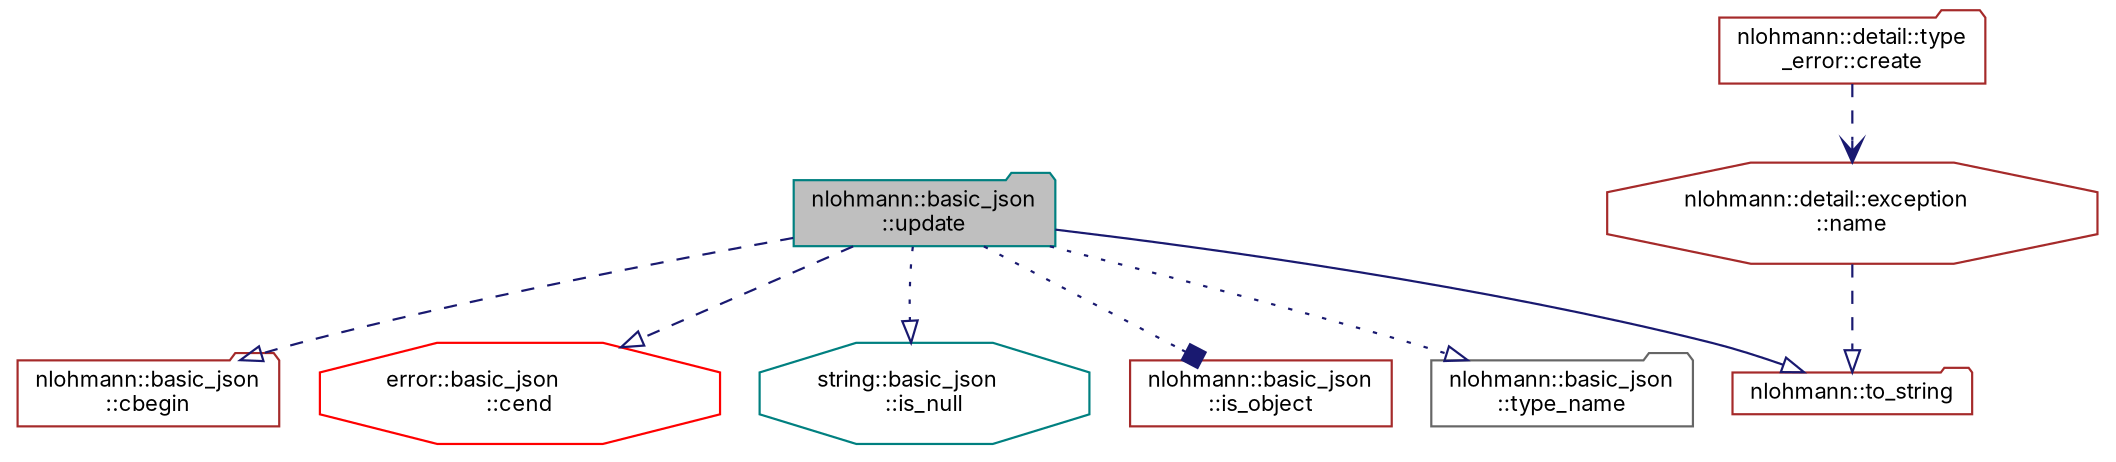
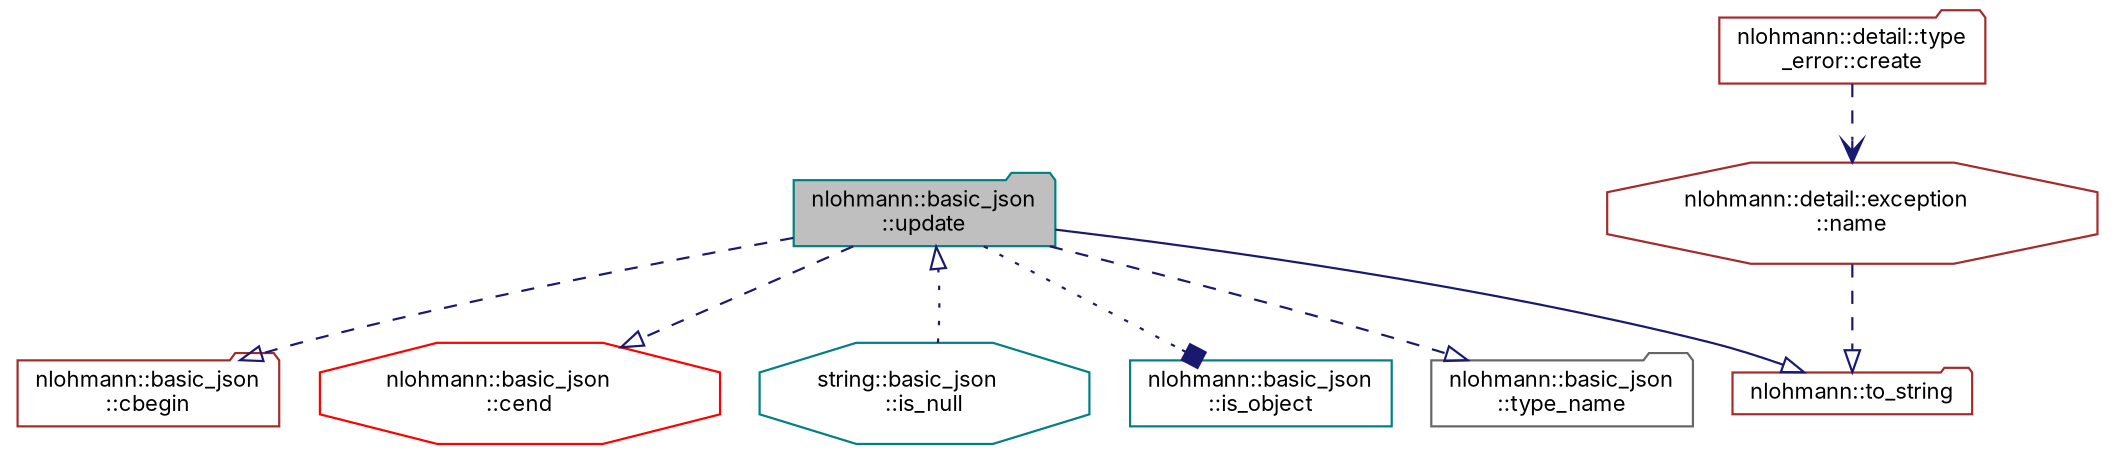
(910, 283) -> (939, 306)
(1249, 298) -> (1249, 298)
(520, 393) -> (520, 393)
(1261, 393) -> (1261, 393)
